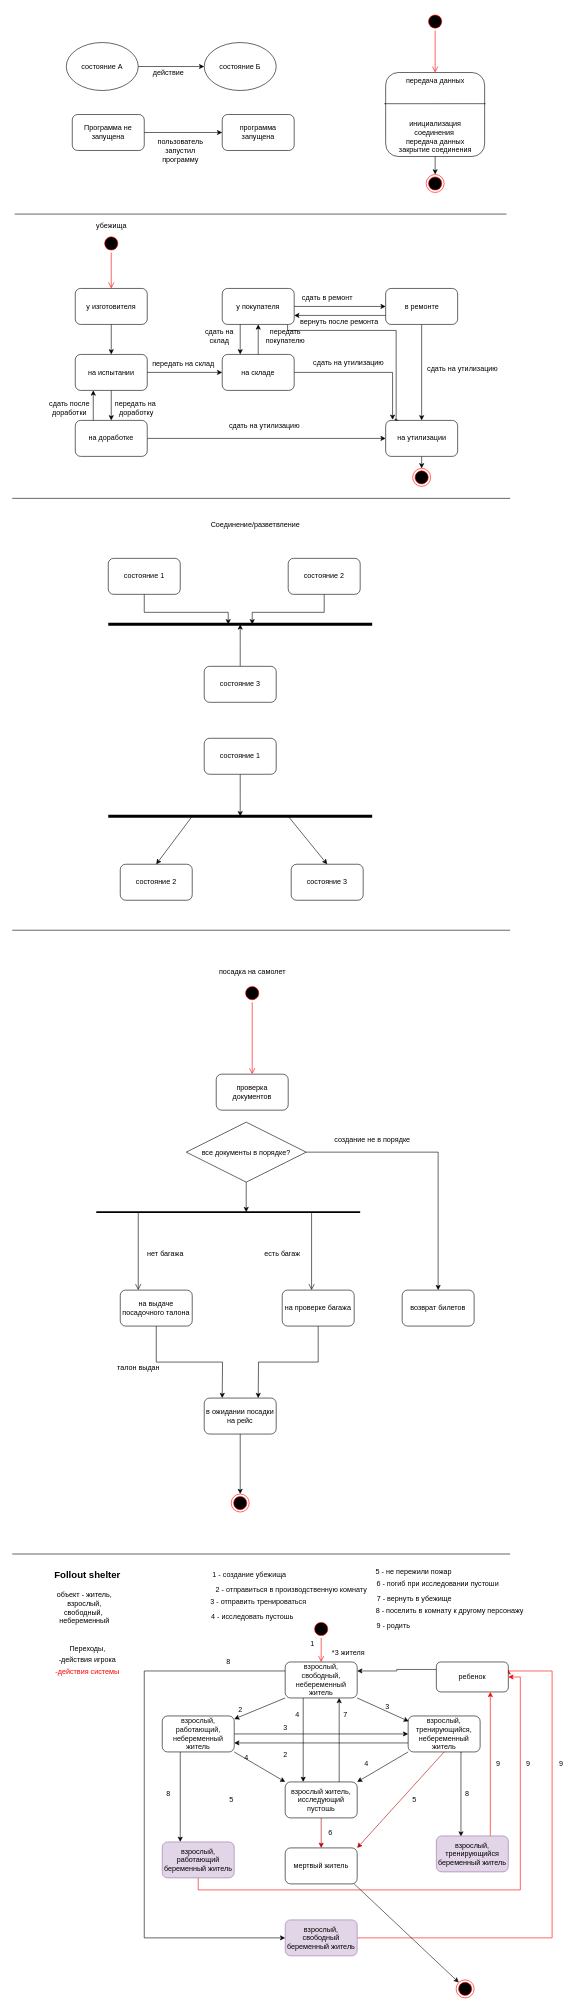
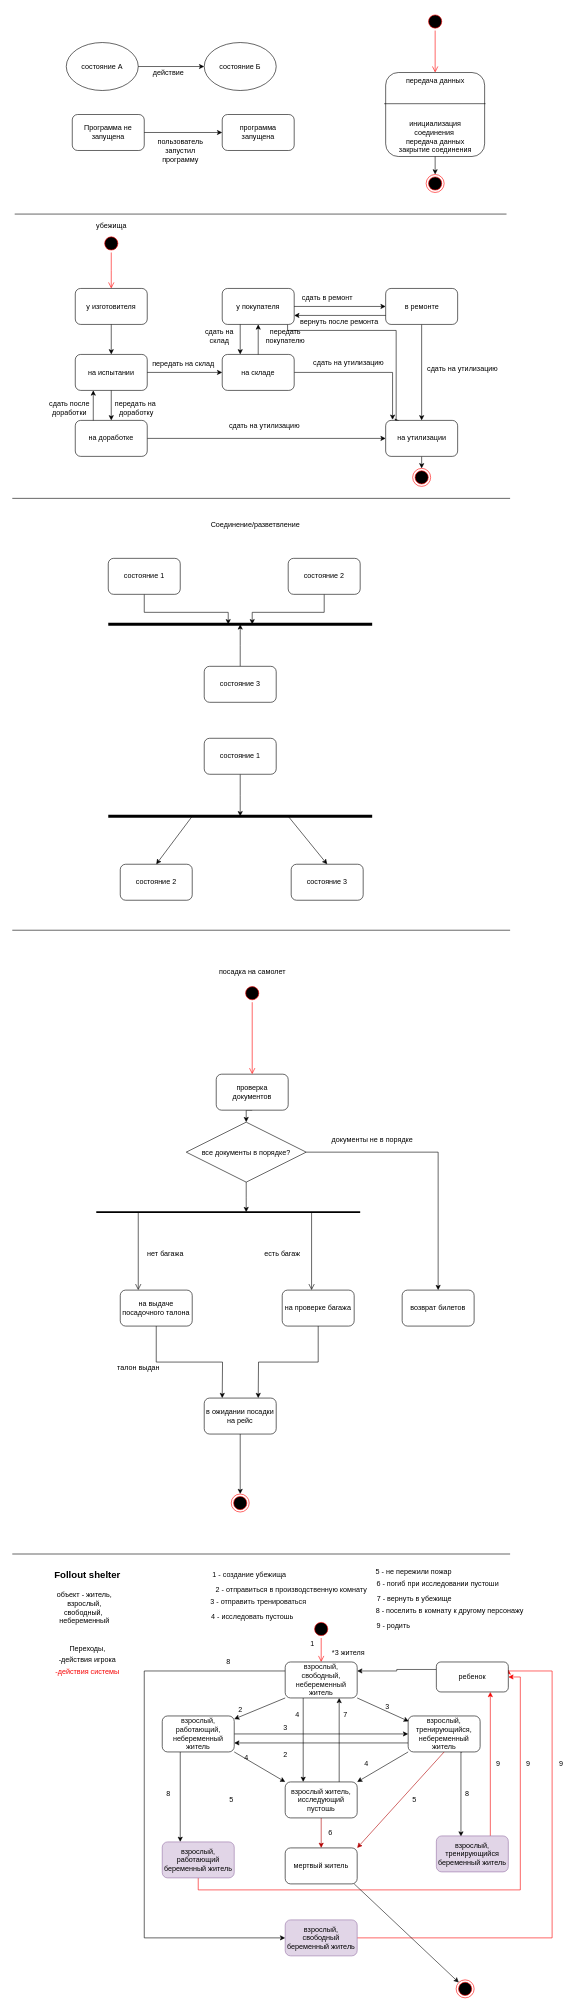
none -> (246, 1116)
(373, 1140) -> (373, 1140)
